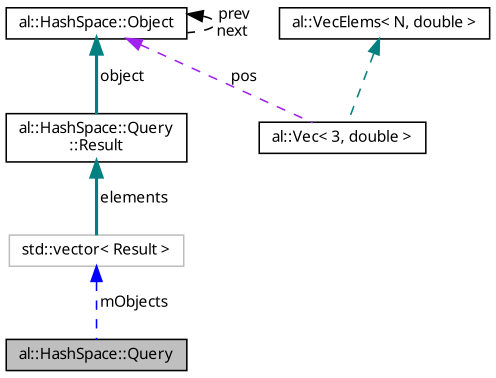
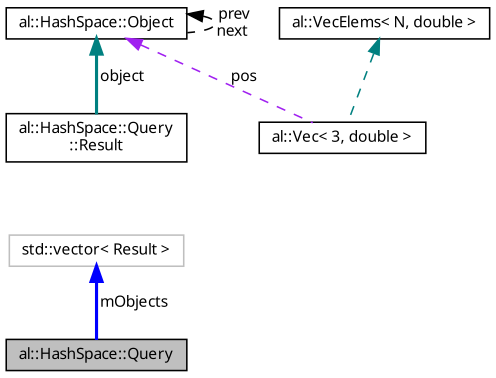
(97, 206) -> none
(97, 311) -> (97, 311)
